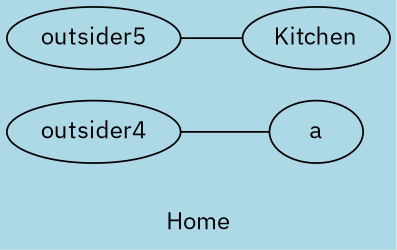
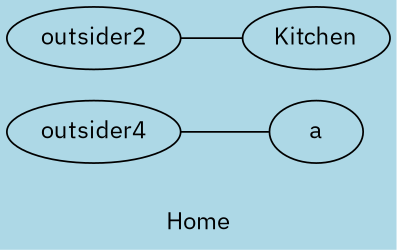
(94, 38) -> (94, 38)
